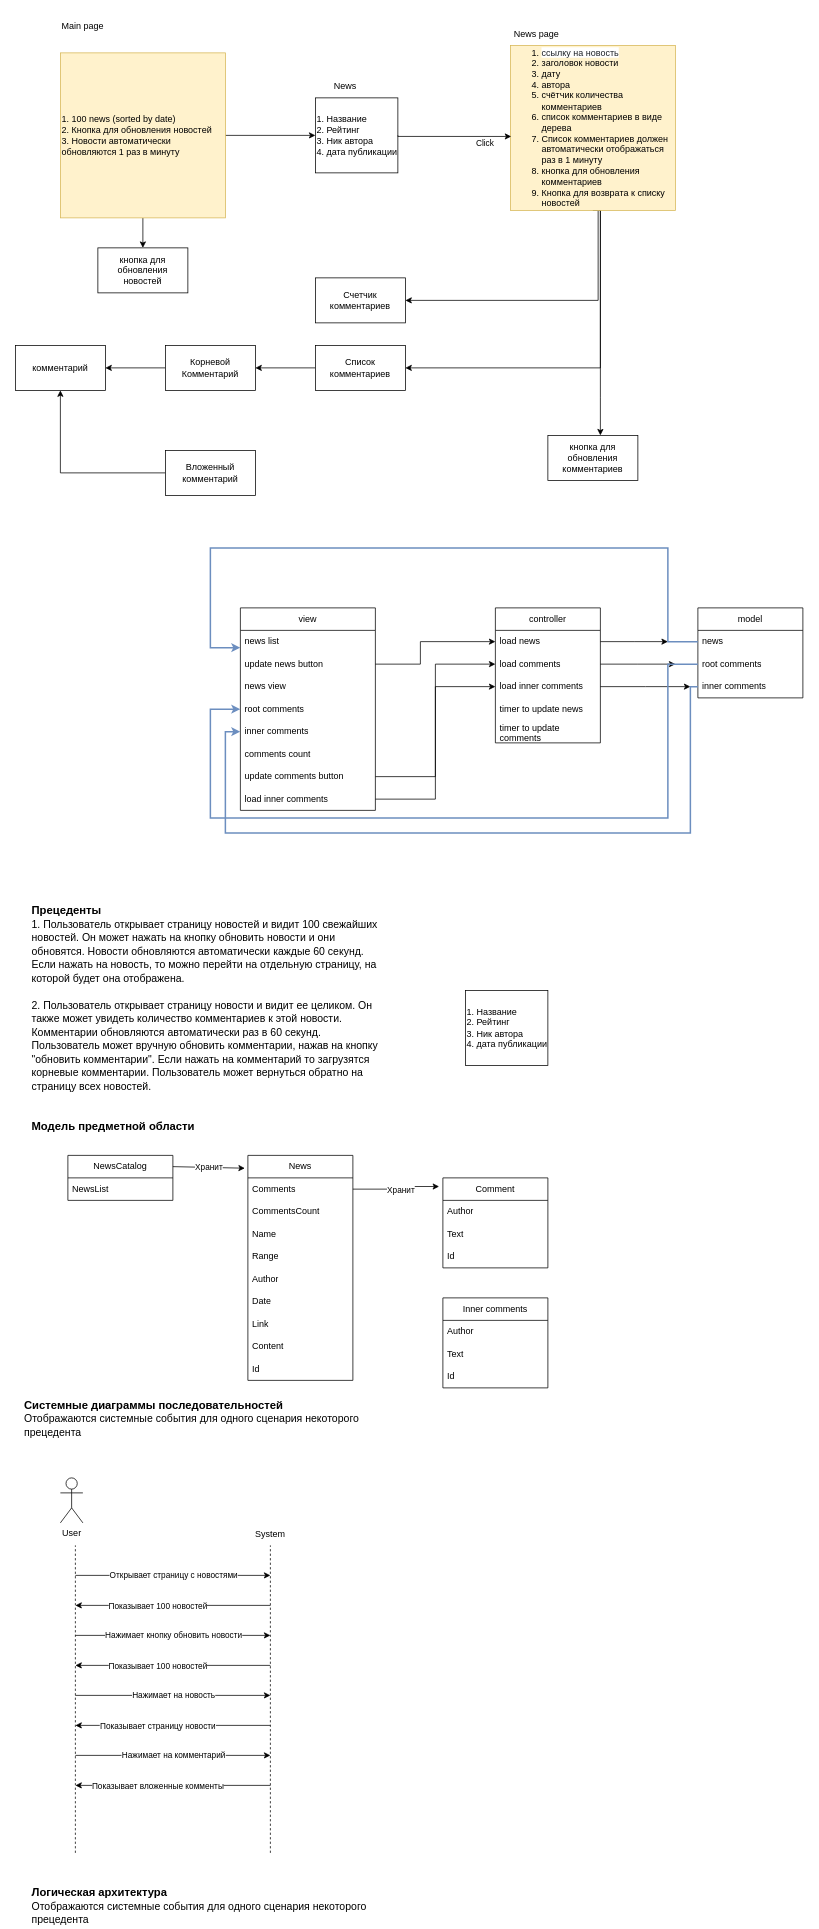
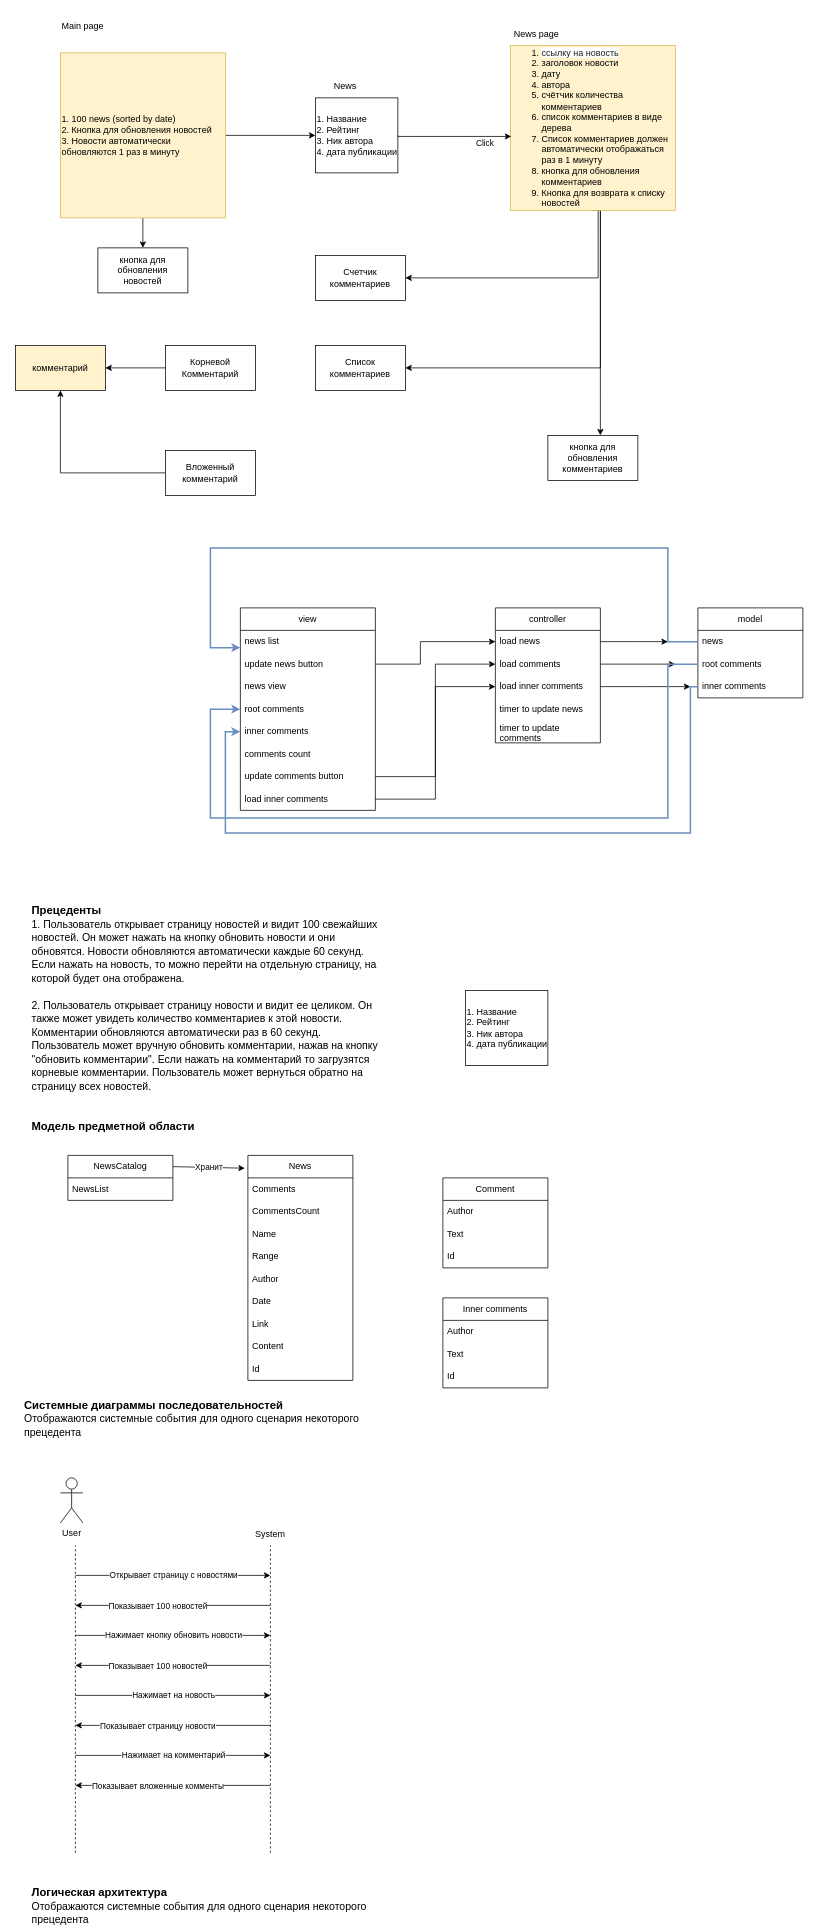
(360, 300) -> (360, 278)
(60, 368) -> (60, 368)
(262, 368) -> none
(409, 1187) -> none
